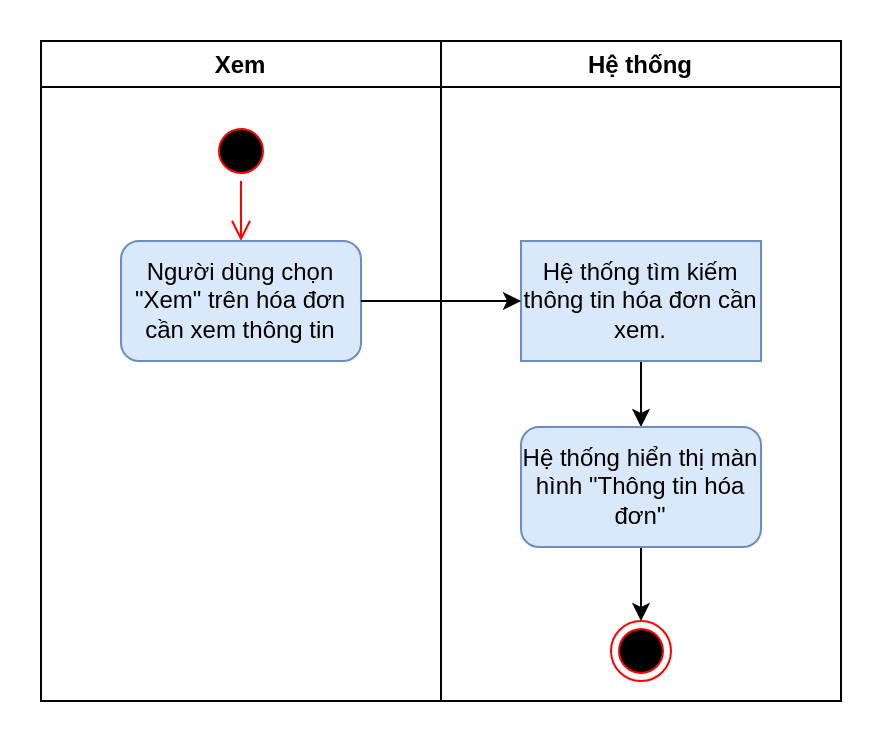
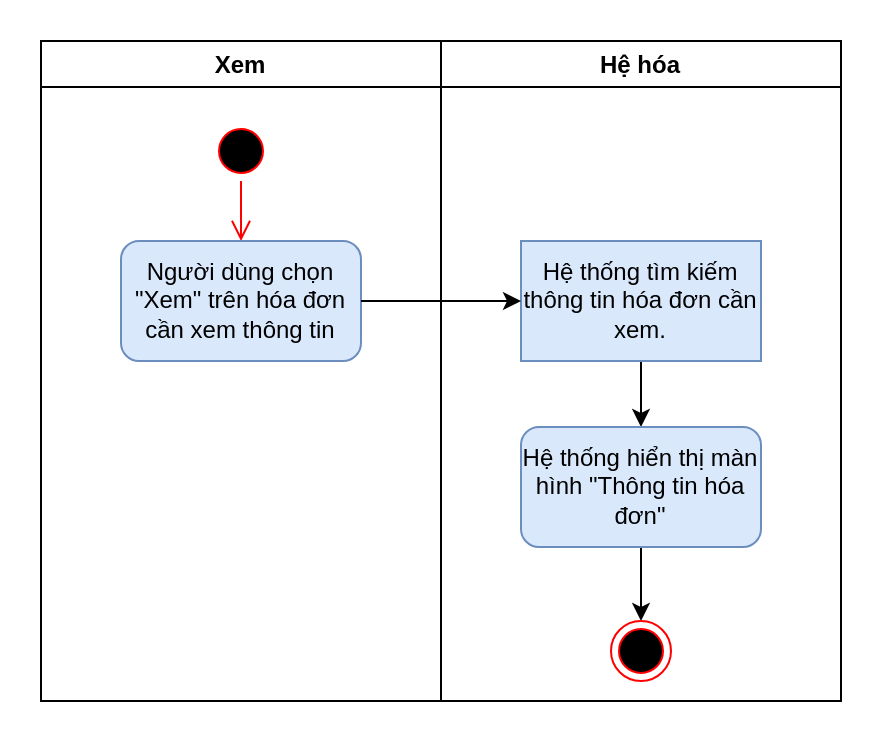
(640, 65) -> (640, 65)
